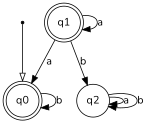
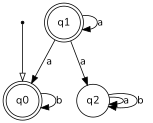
(84, 62) -> (83, 62)
